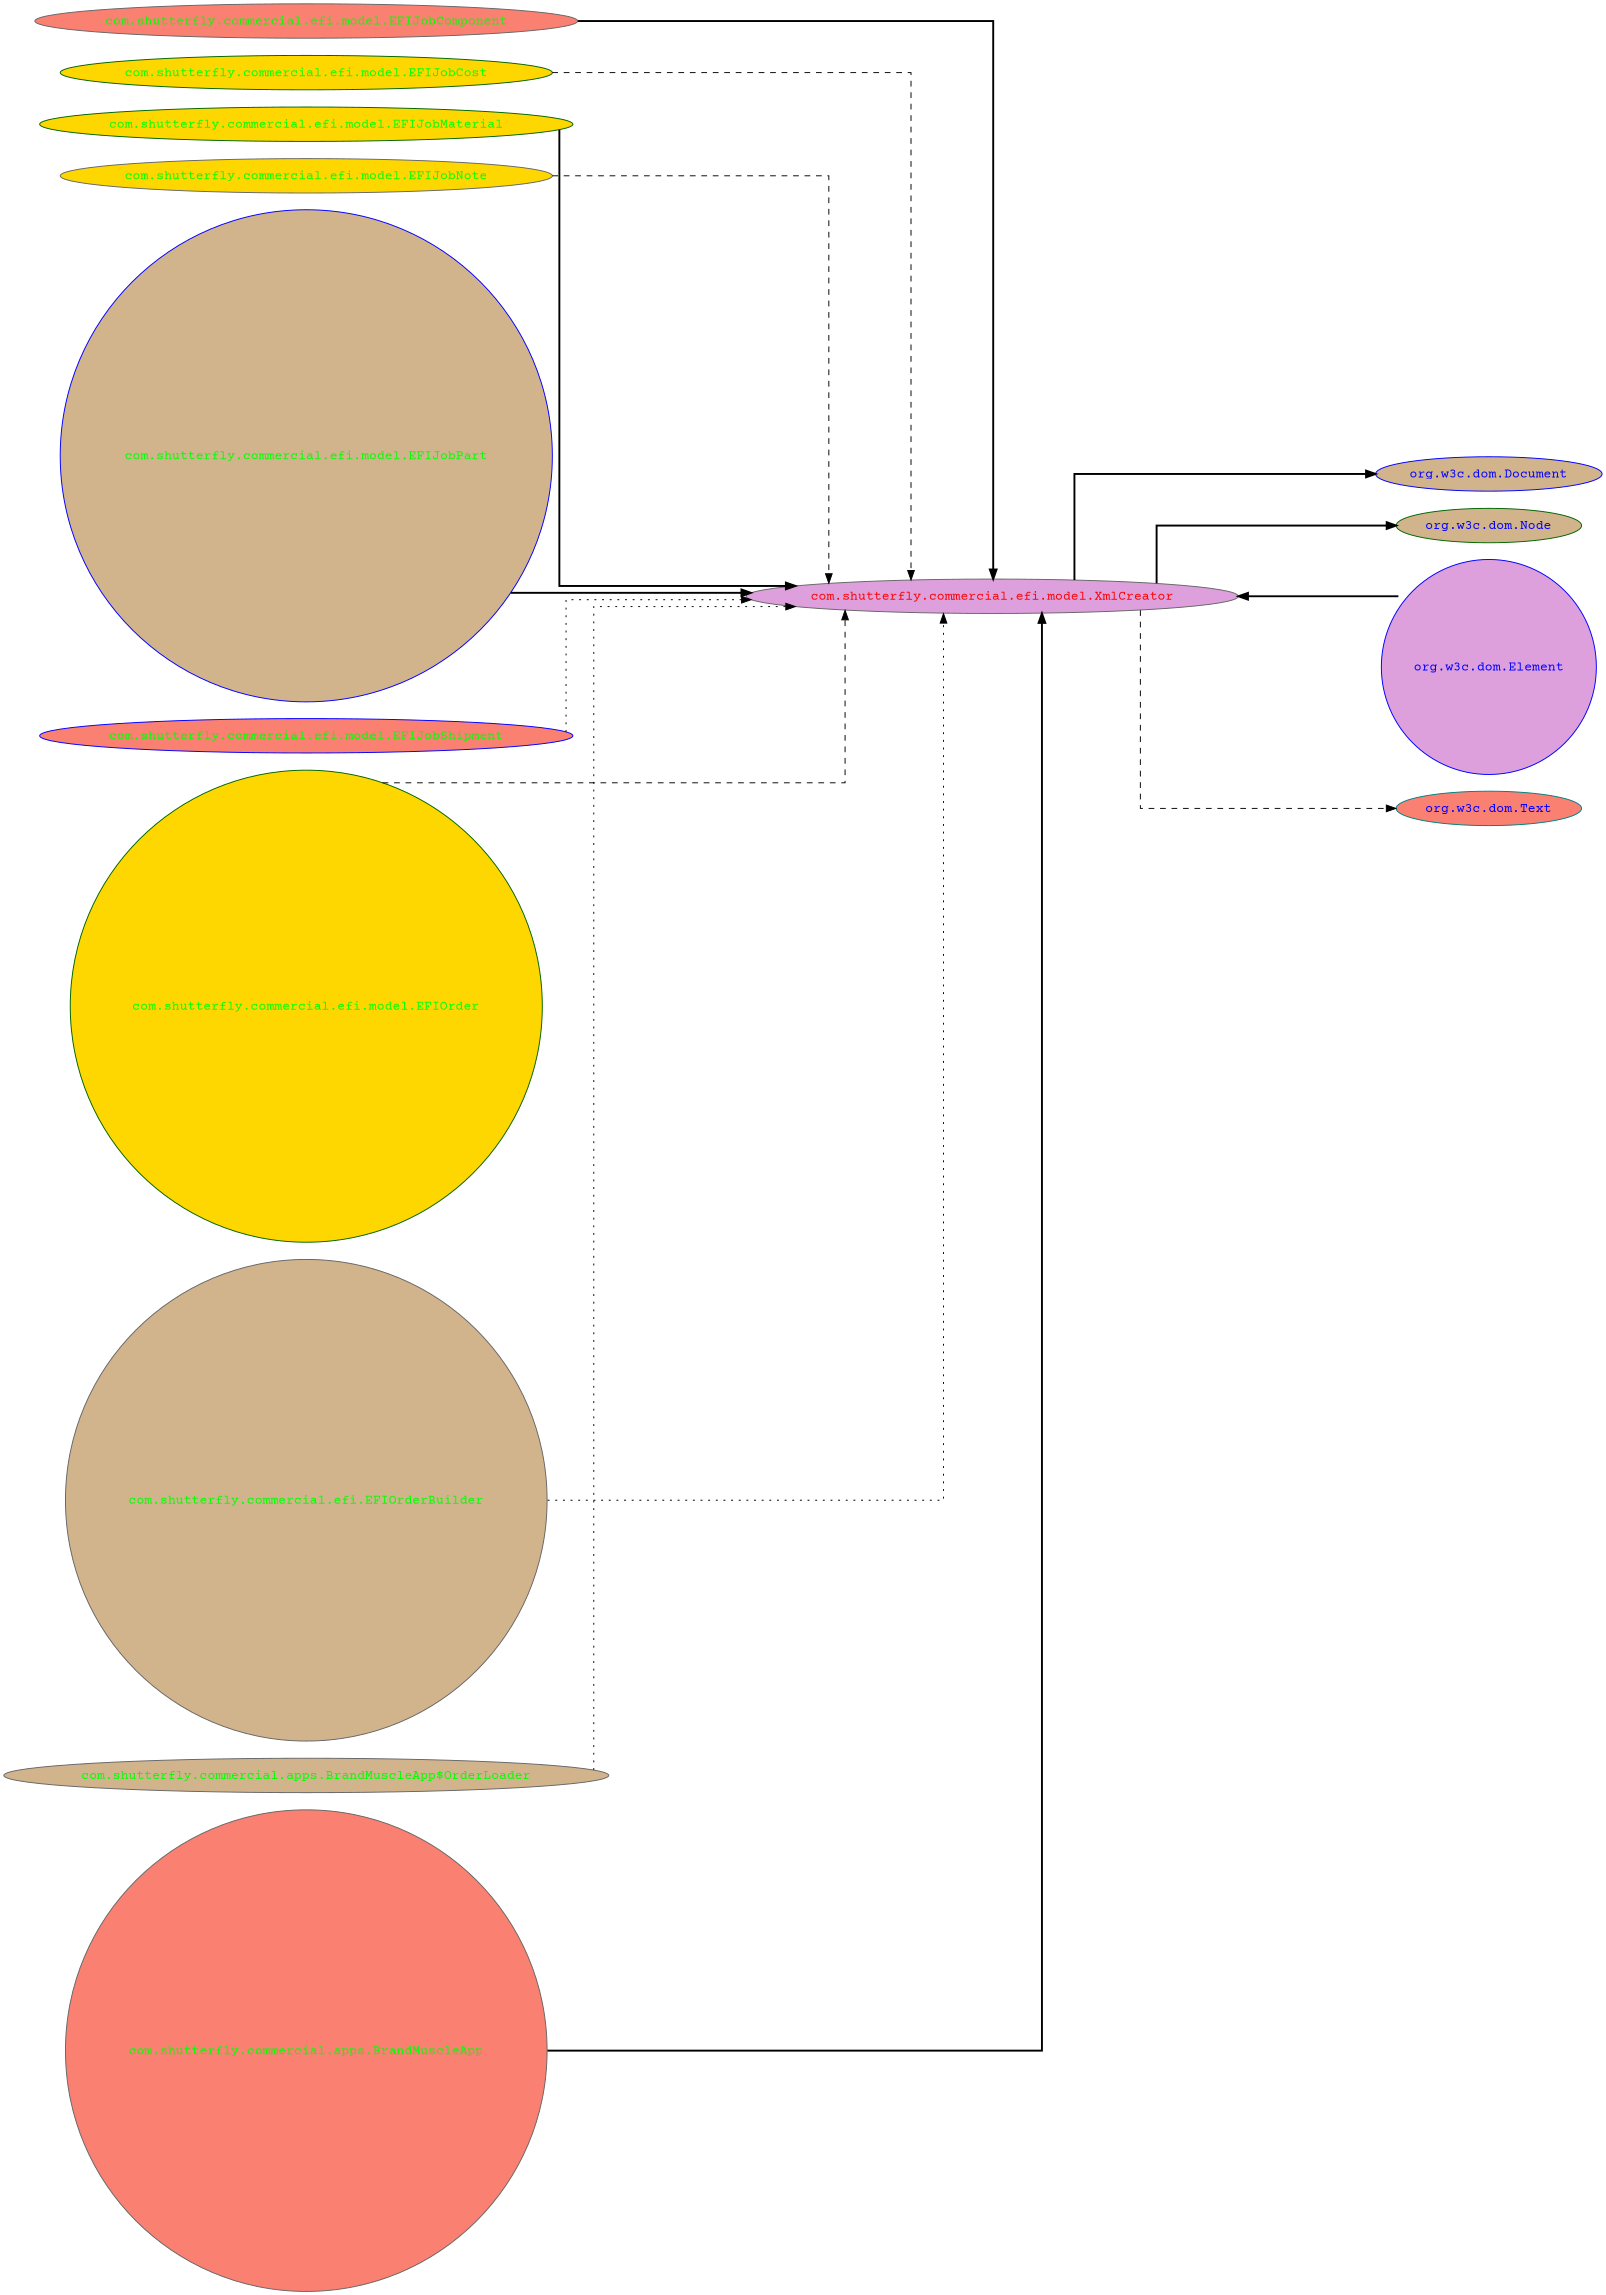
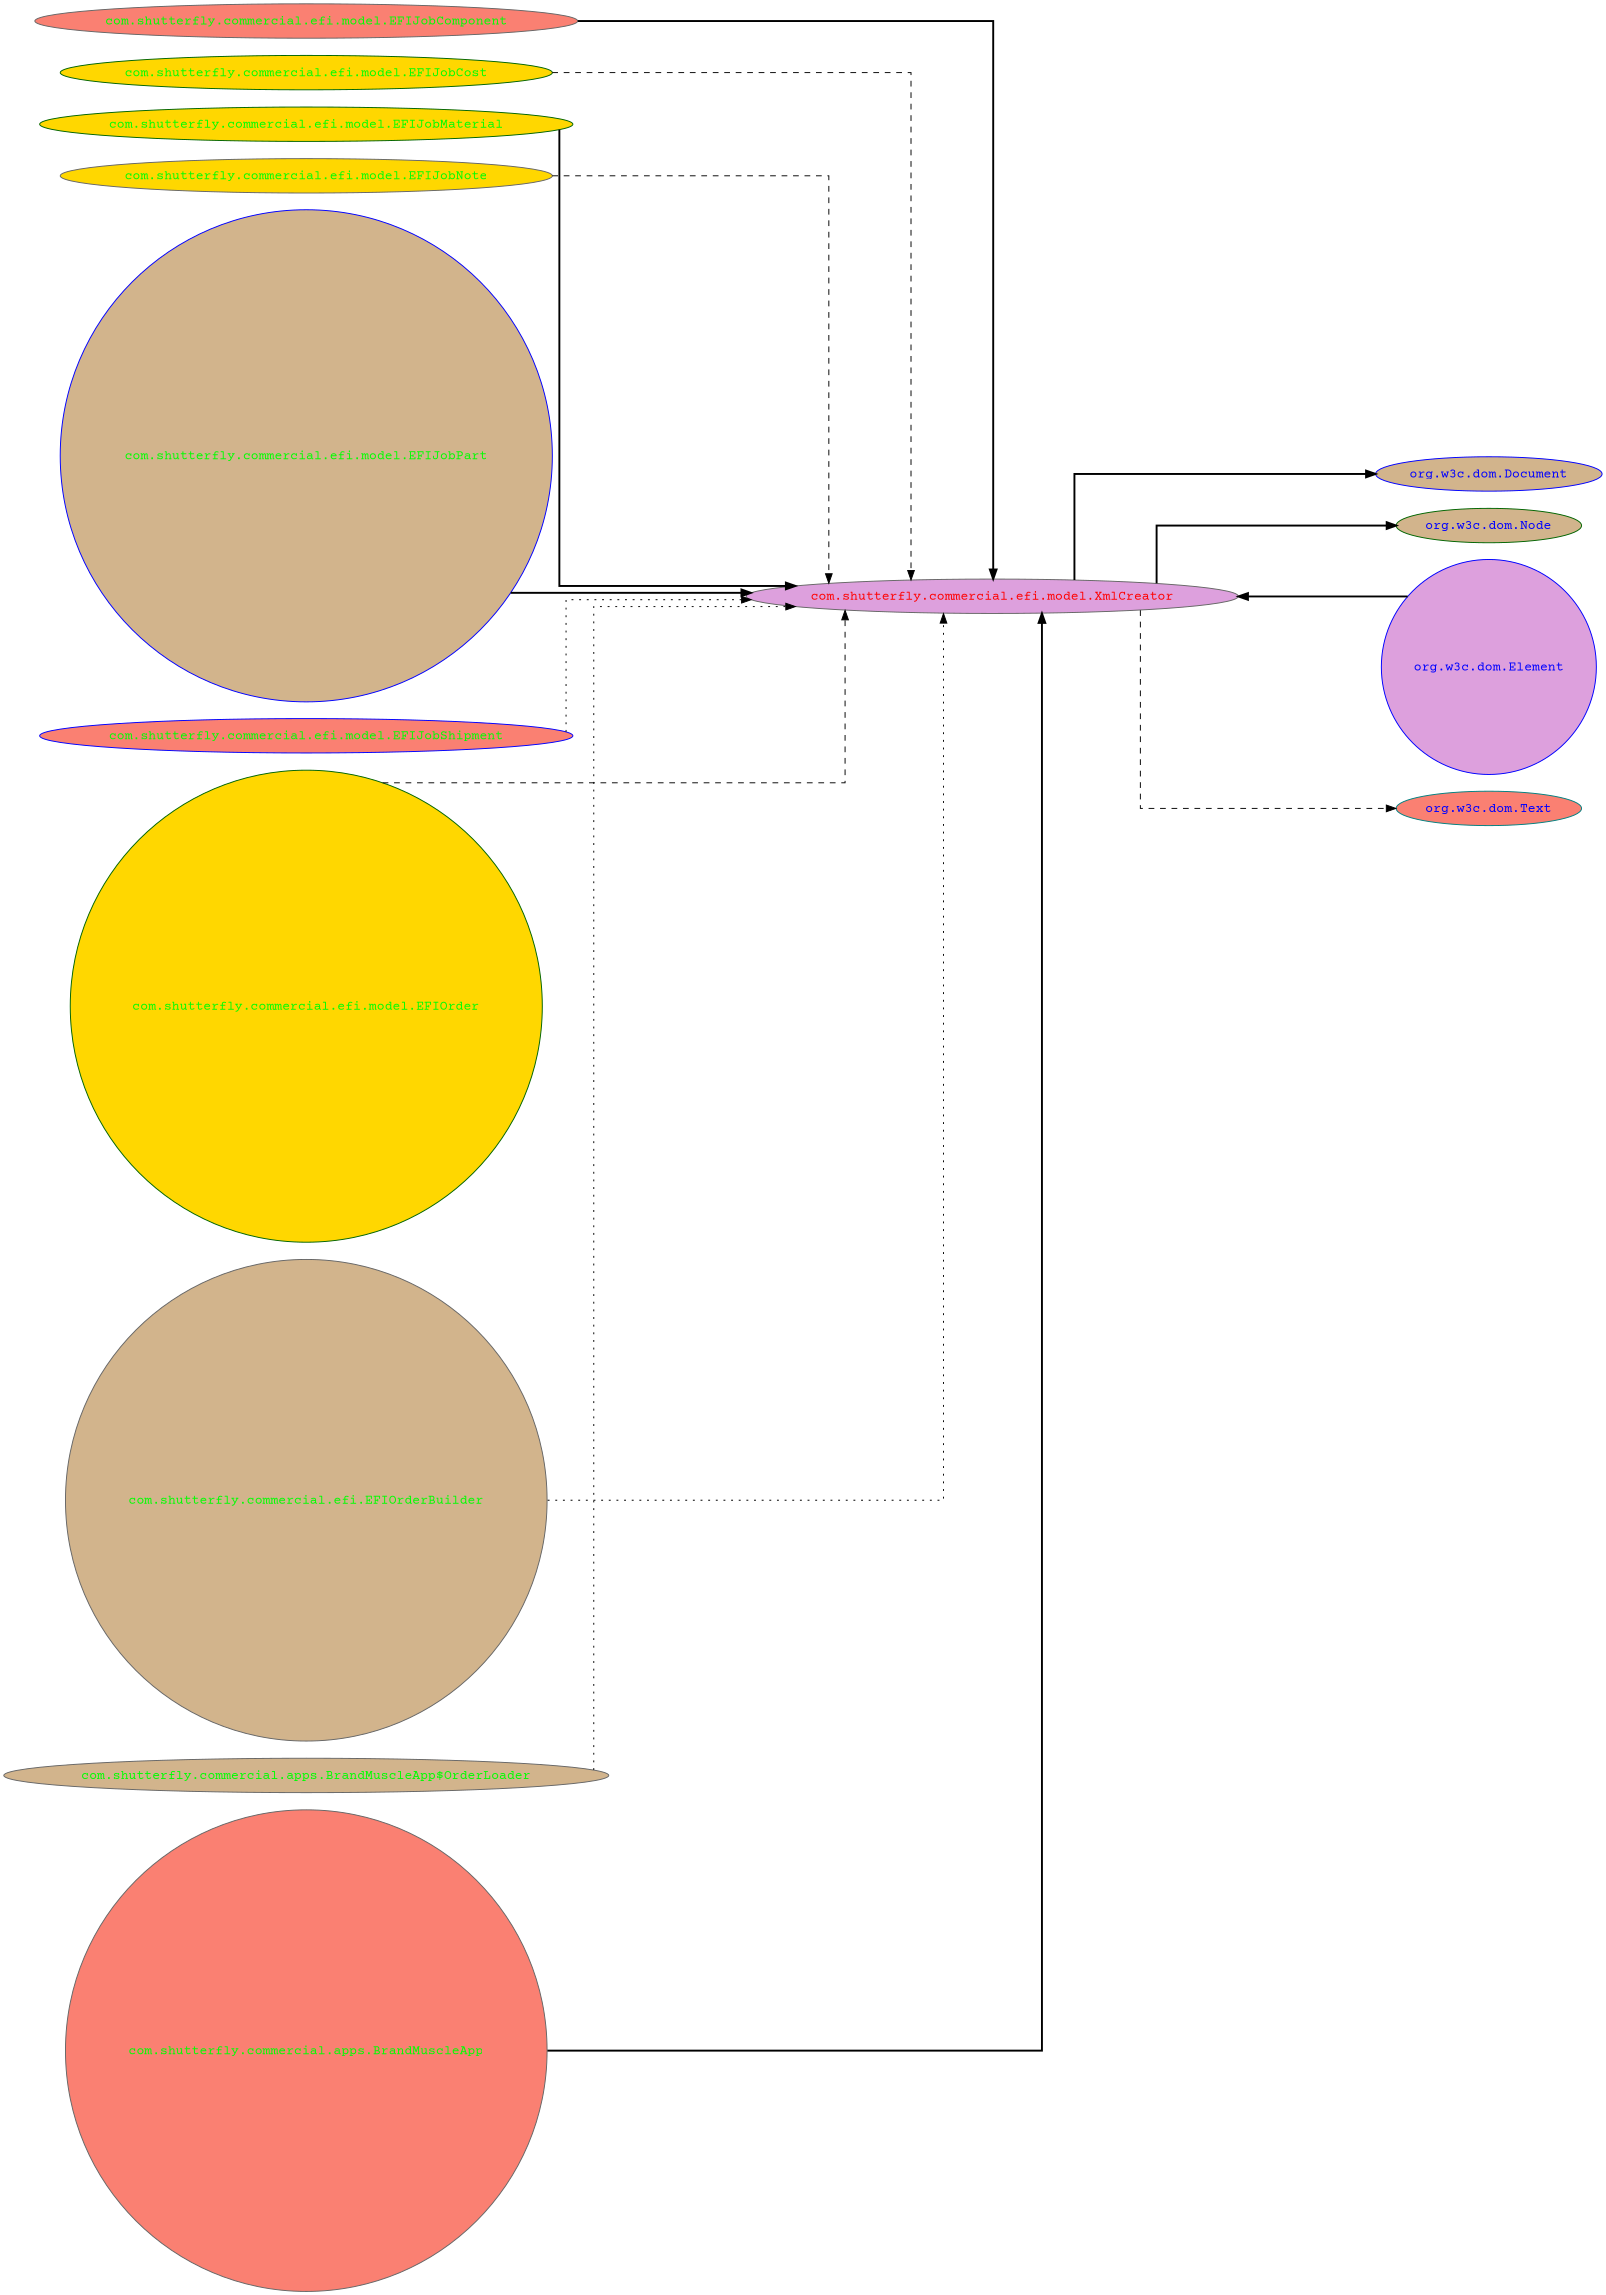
(1323, 596) -> (1328, 596)
